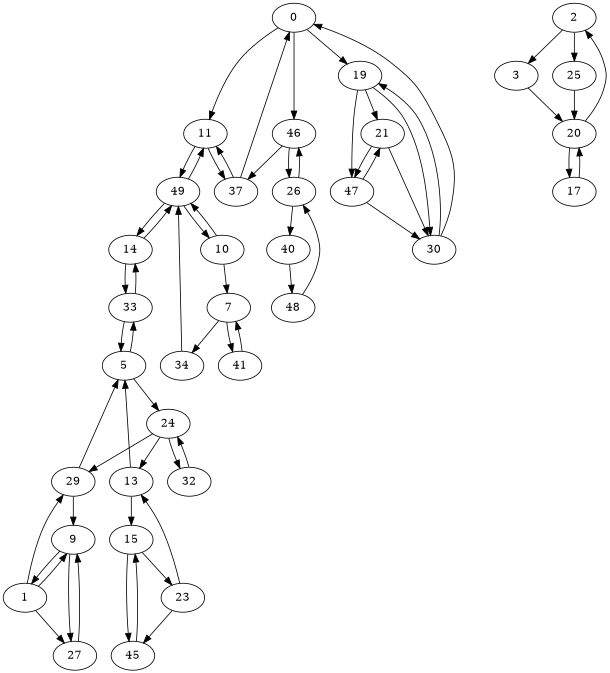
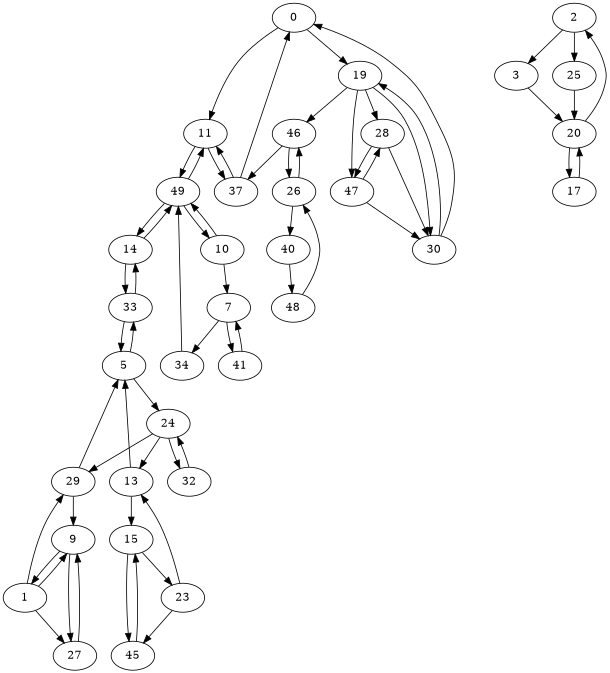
(294, 72) -> (330, 102)
(383, 134) -> (383, 134)
